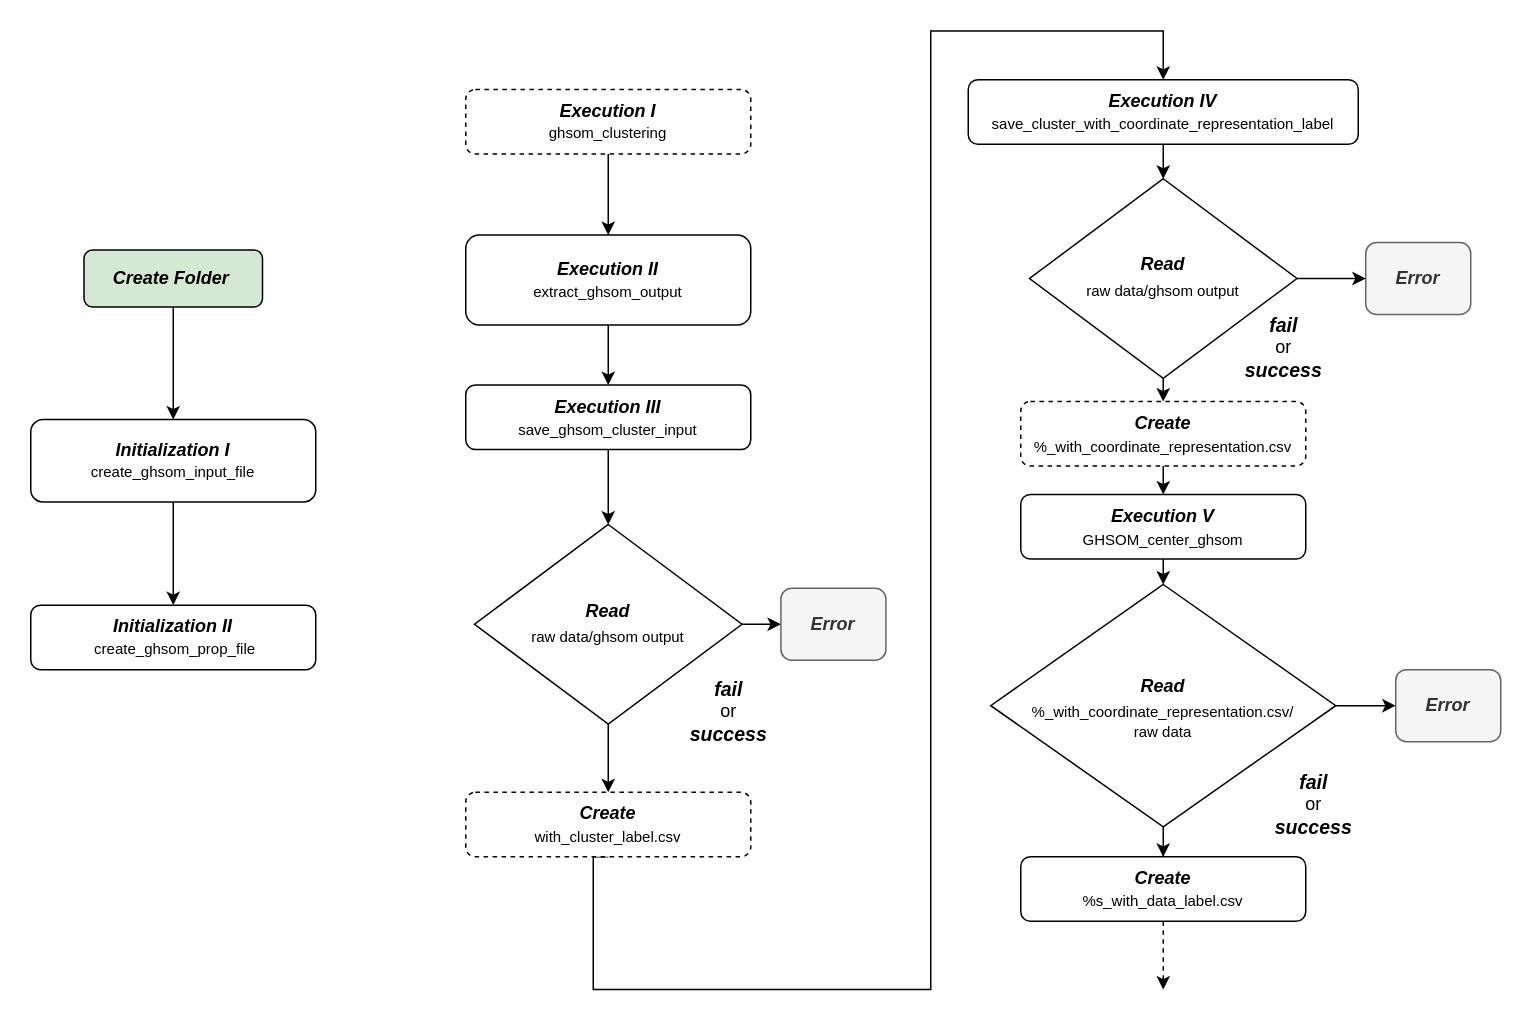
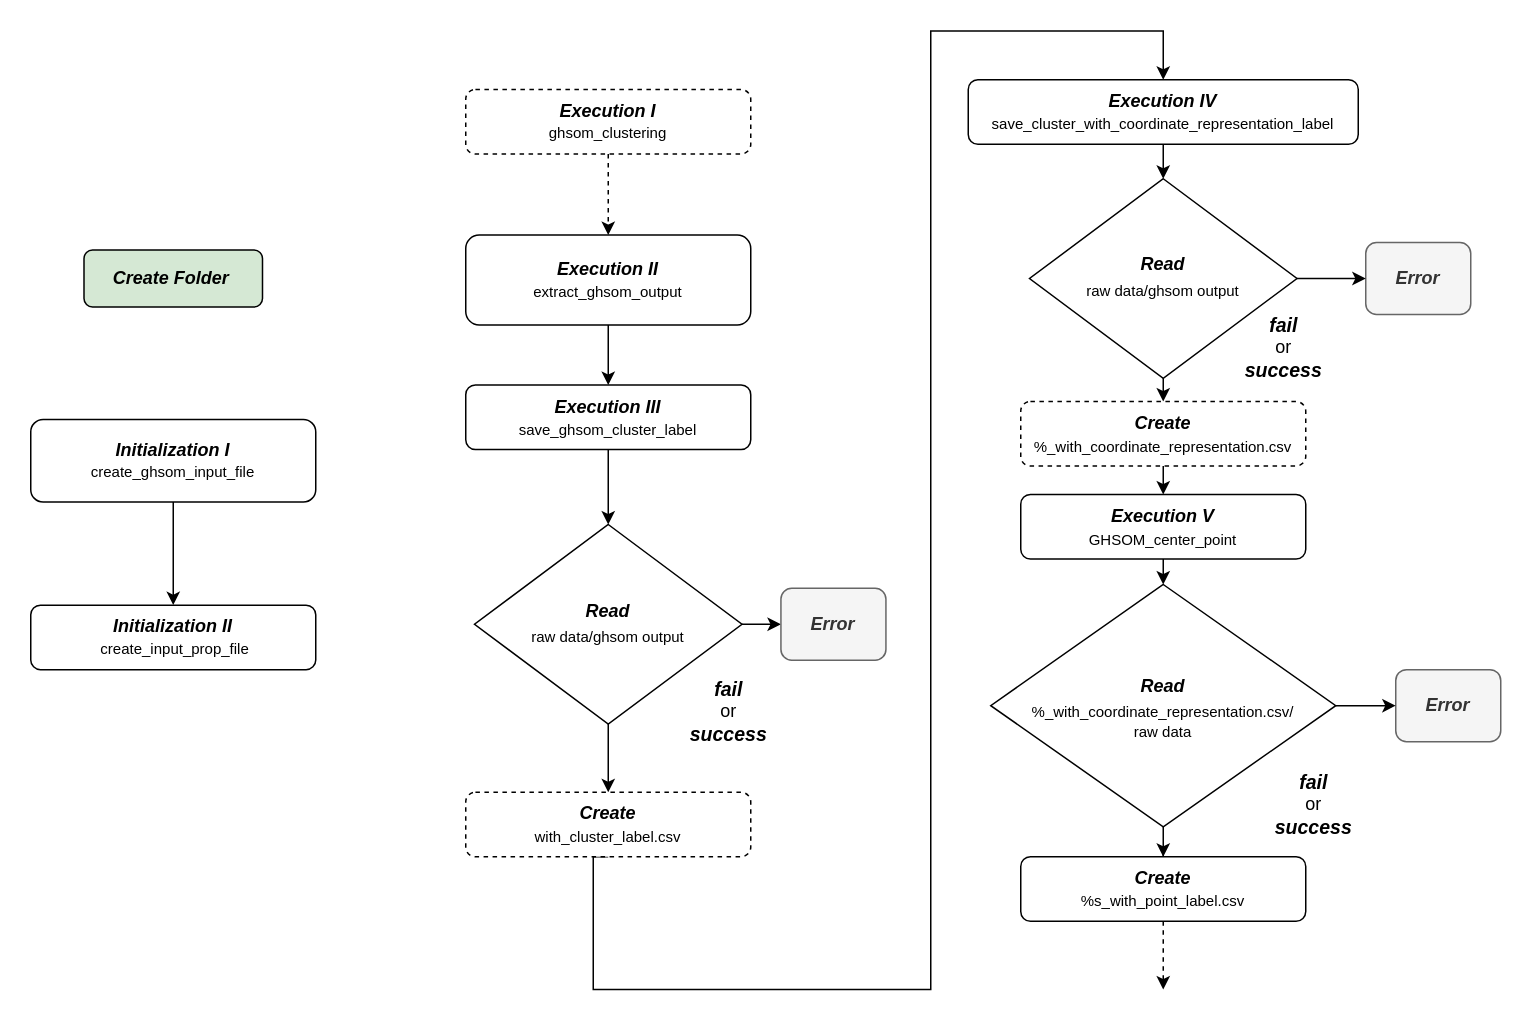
(608, 191) -> (608, 191)
(173, 358) -> none
(608, 418) -> (608, 418)
(1163, 527) -> (1163, 527)
(173, 637) -> (173, 637)
(1163, 889) -> (1163, 889)
